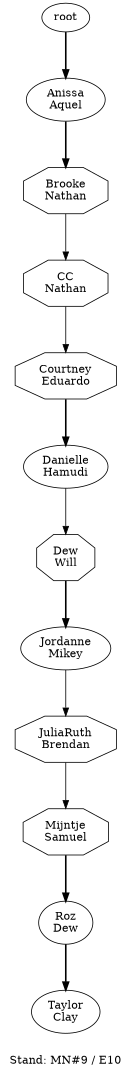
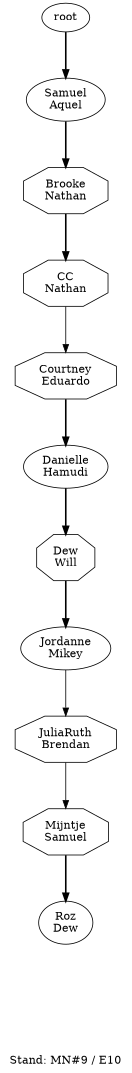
(66, 100) -> (66, 100)
(66, 233) -> (66, 233)
(66, 507) -> (66, 507)
(66, 1012) -> none
